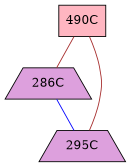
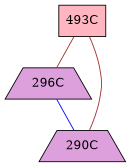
(82, 21) -> (82, 21)
(48, 83) -> (48, 83)
(82, 146) -> (82, 146)
